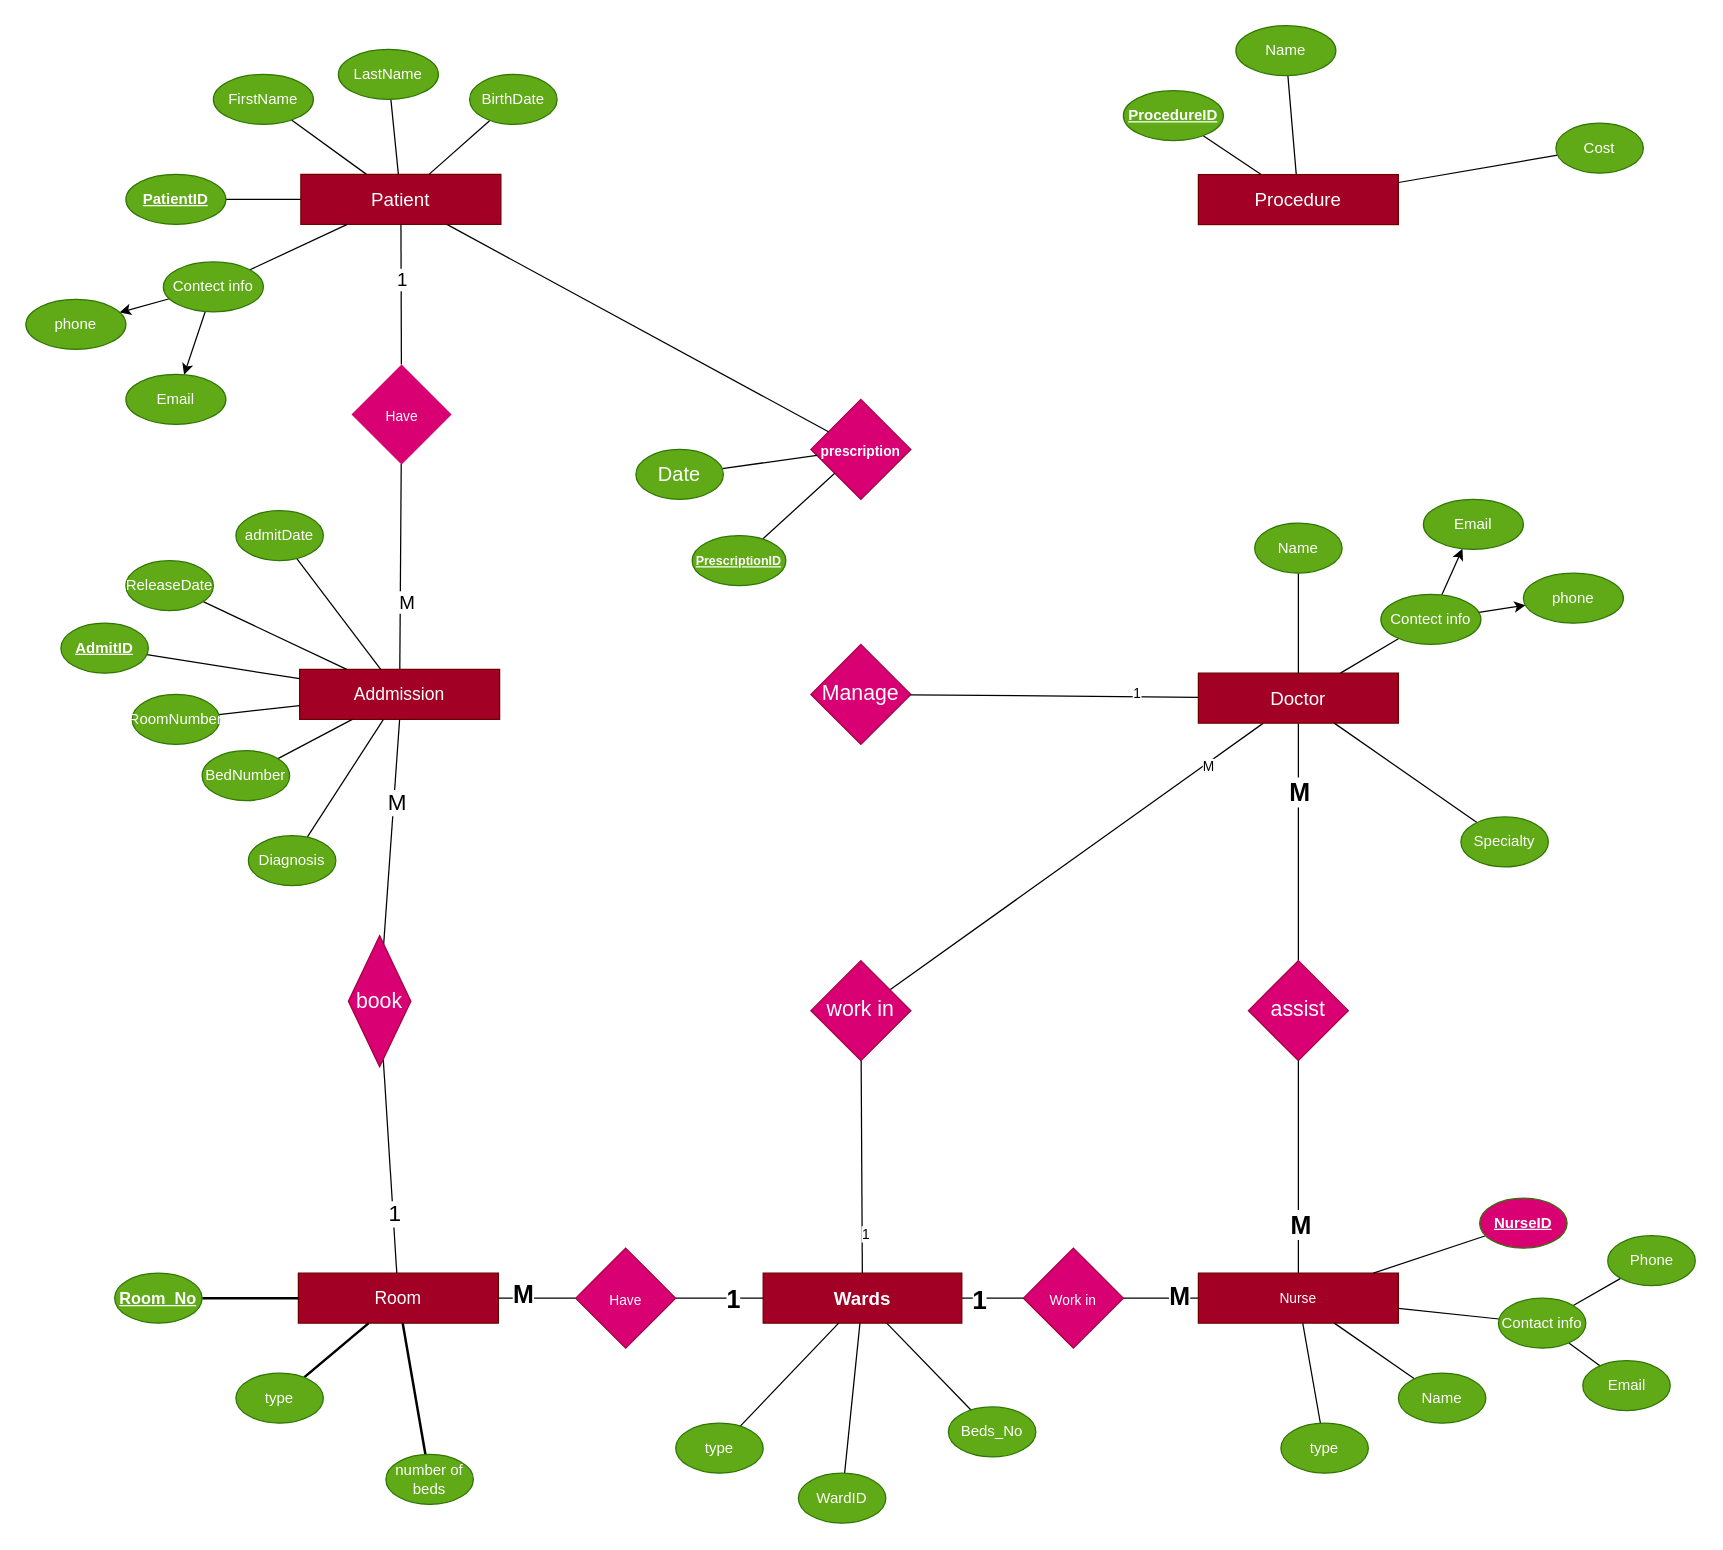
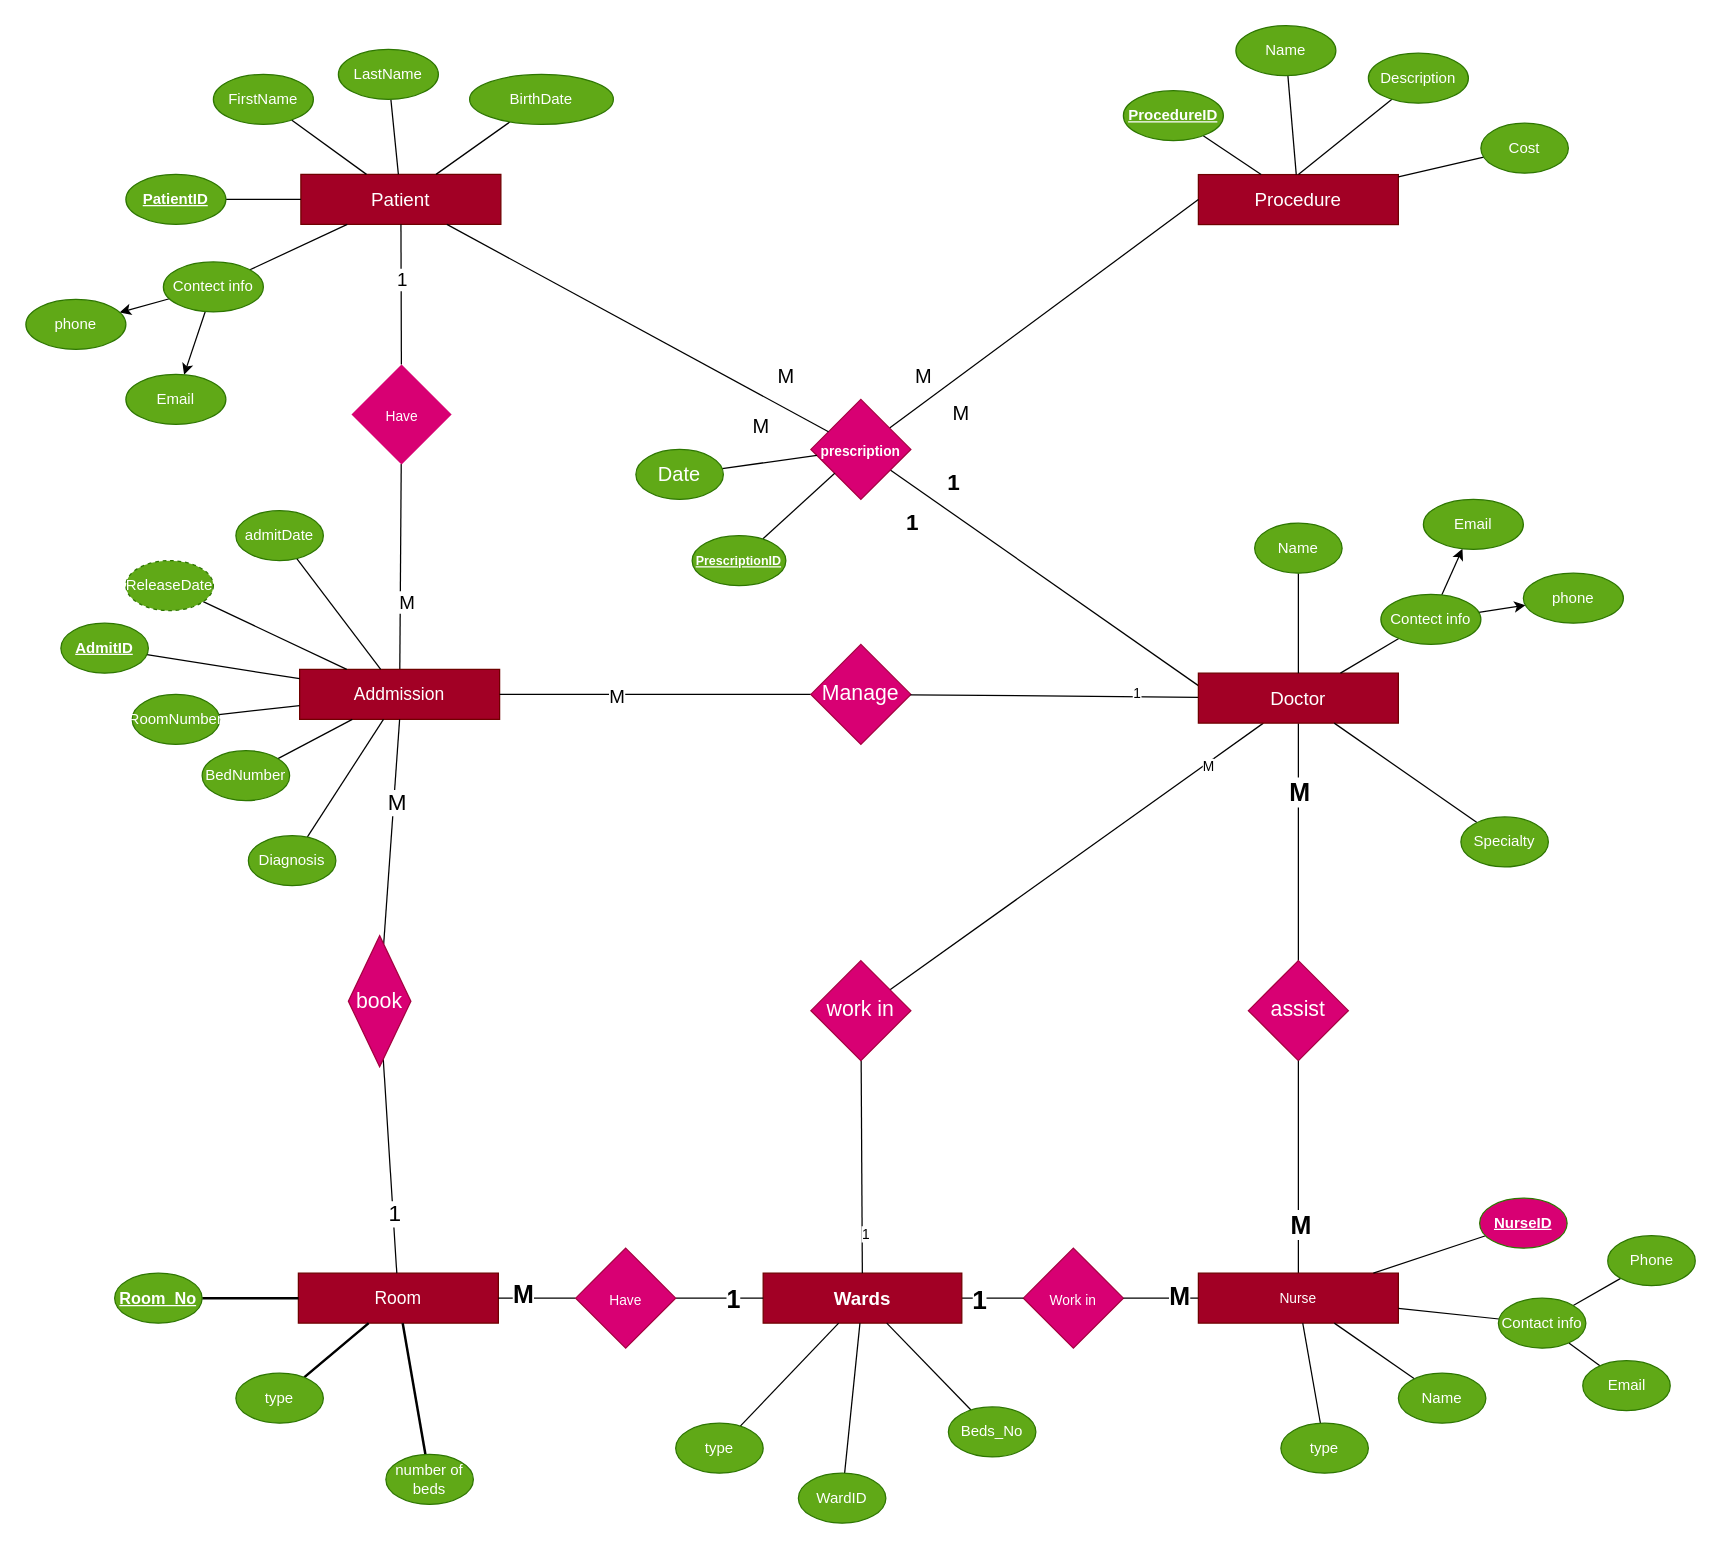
none -> (1418, 78)
(513, 99) -> (541, 99)
none -> (1345, 137)
(1599, 148) -> (1524, 148)
none -> (1044, 314)
none -> (1044, 578)
(169, 586) -> (169, 586)
none -> (656, 694)
